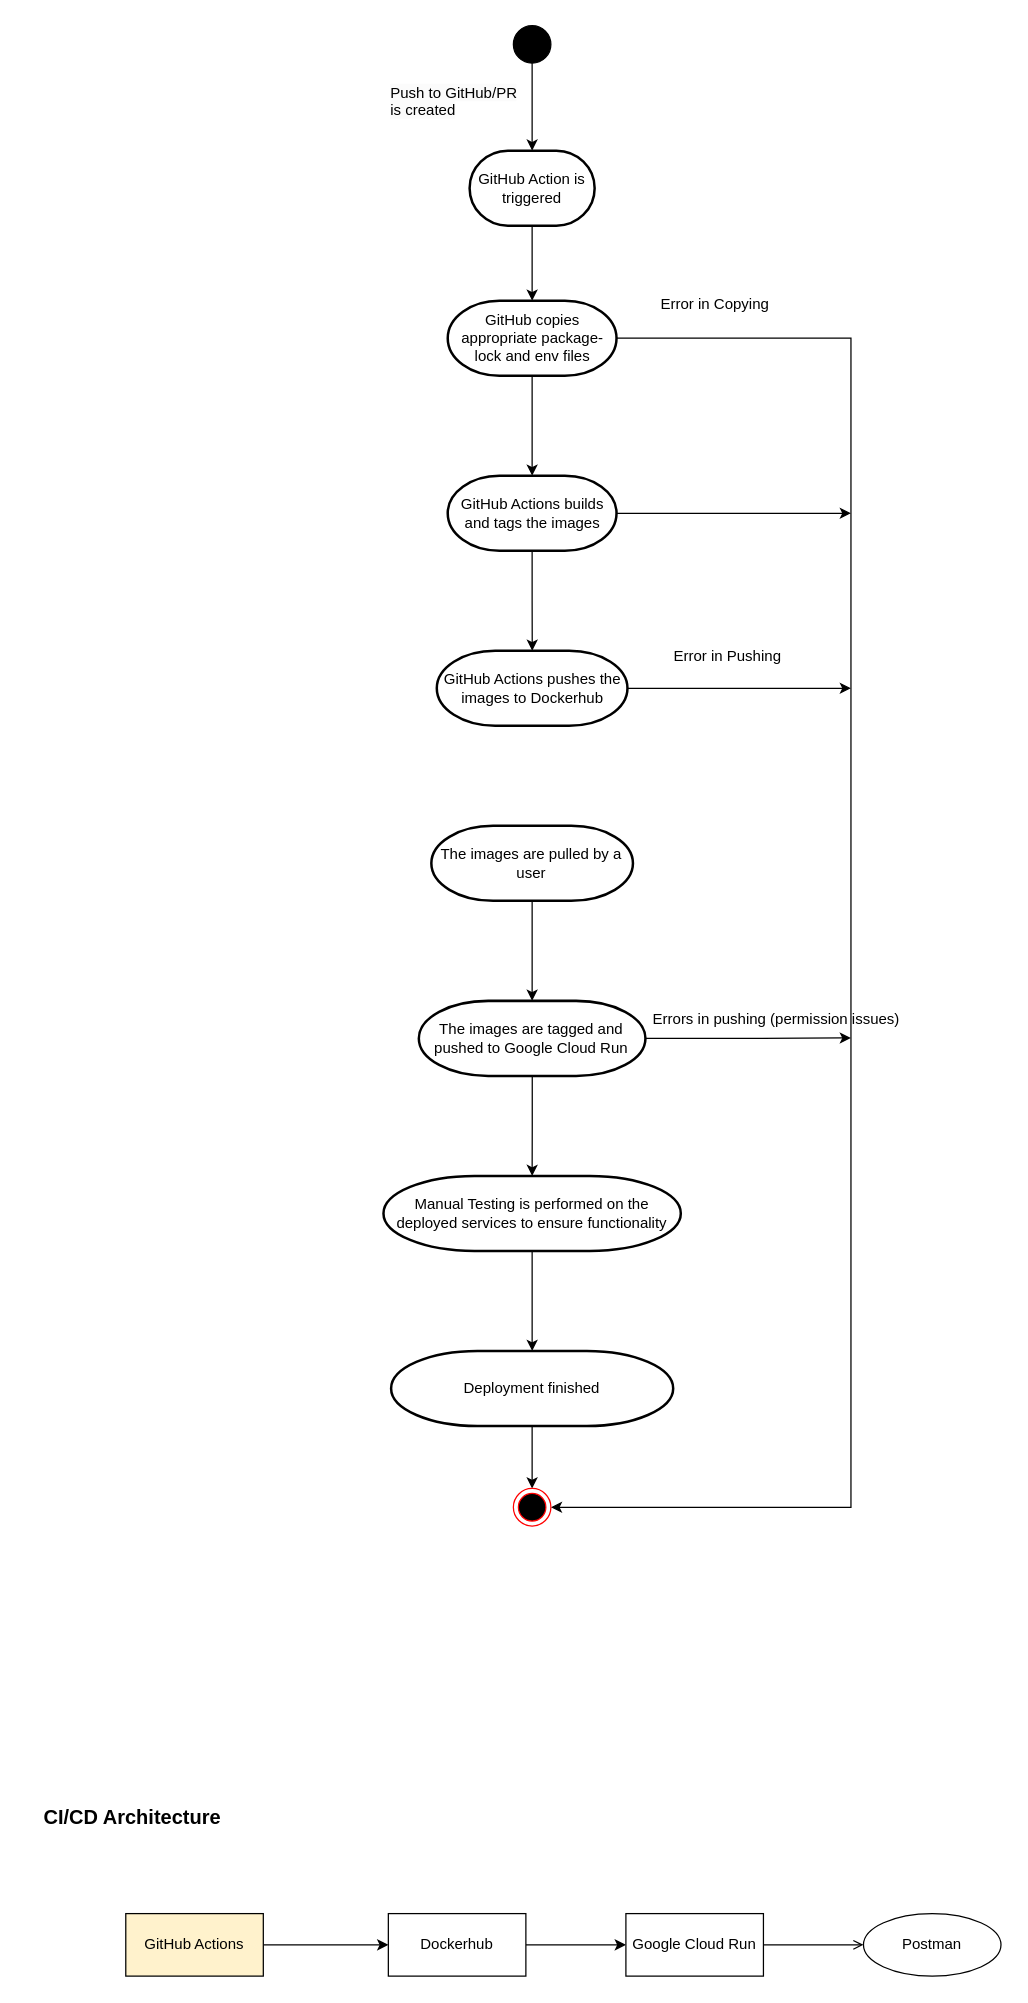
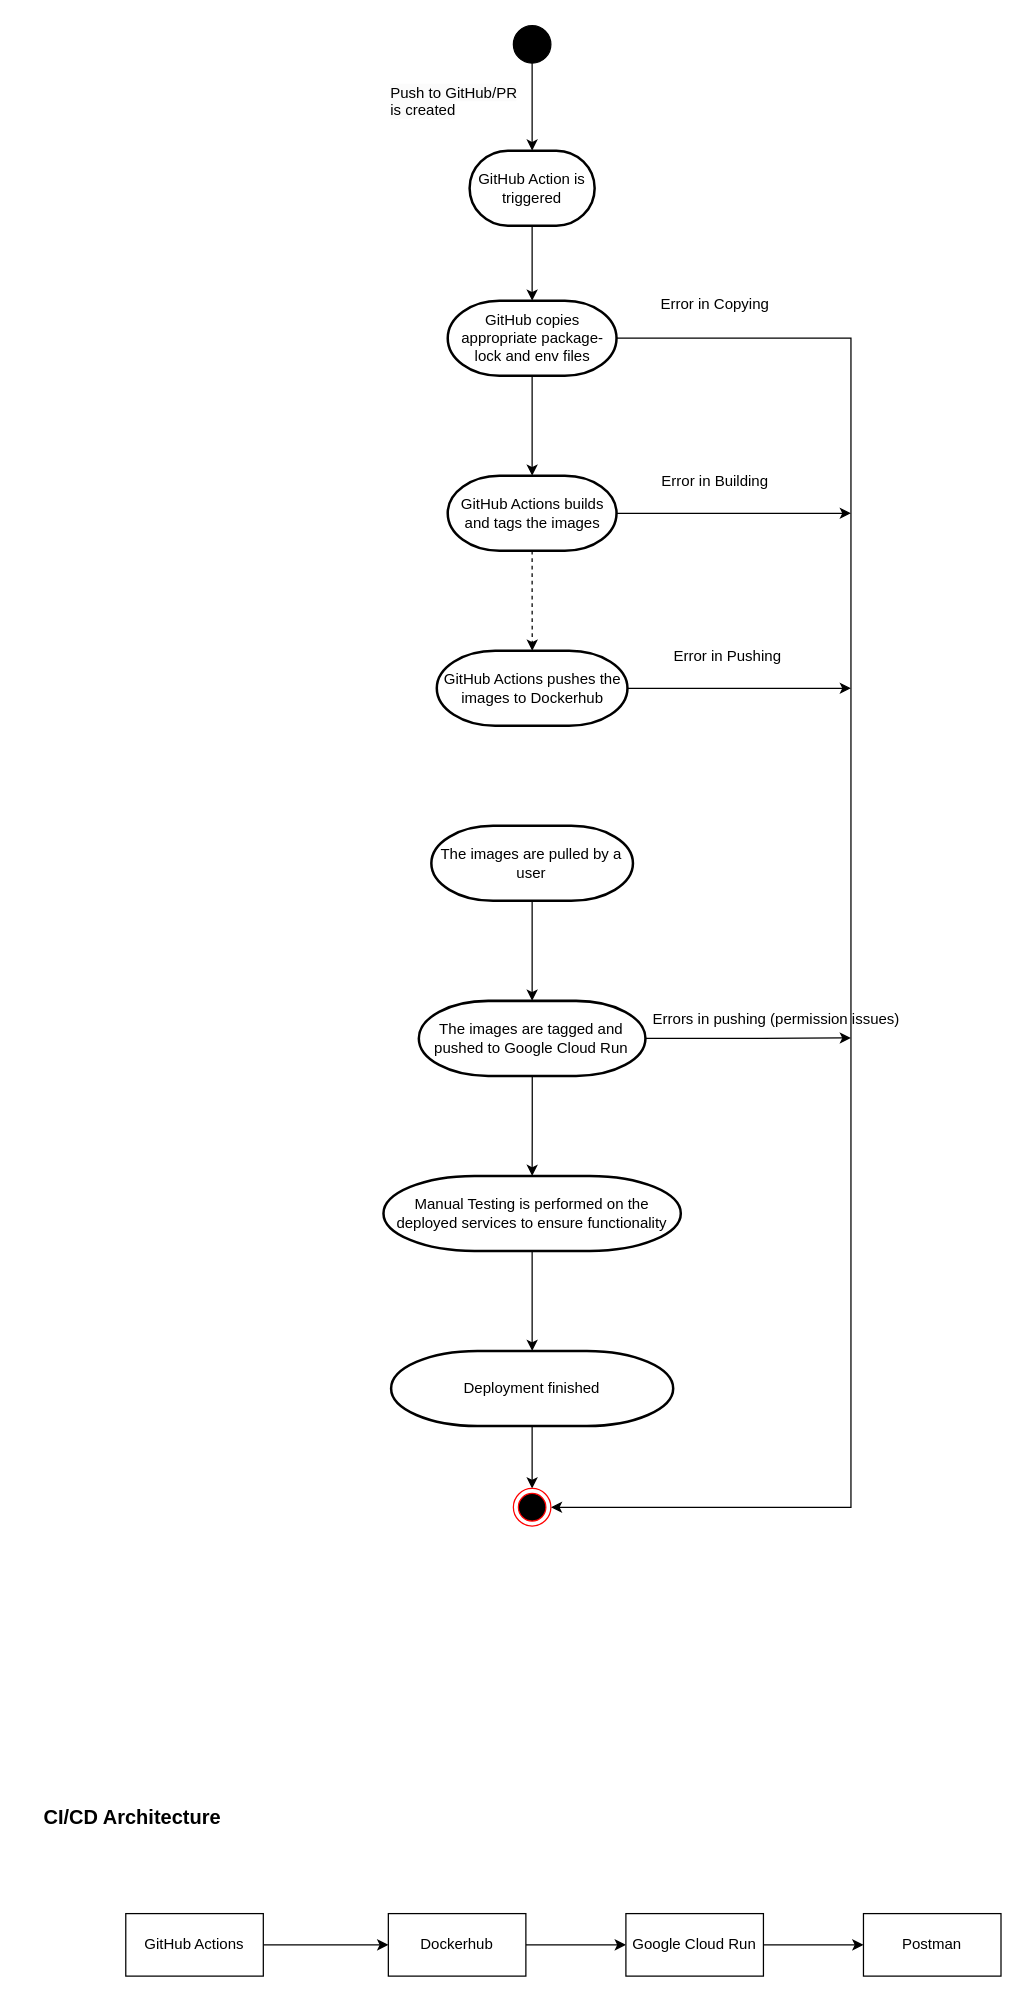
none -> (714, 482)
(532, 597) -> (532, 597)
(194, 1944) -> (194, 1944)
(855, 1944) -> (853, 1944)
(932, 1944) -> (932, 1944)
